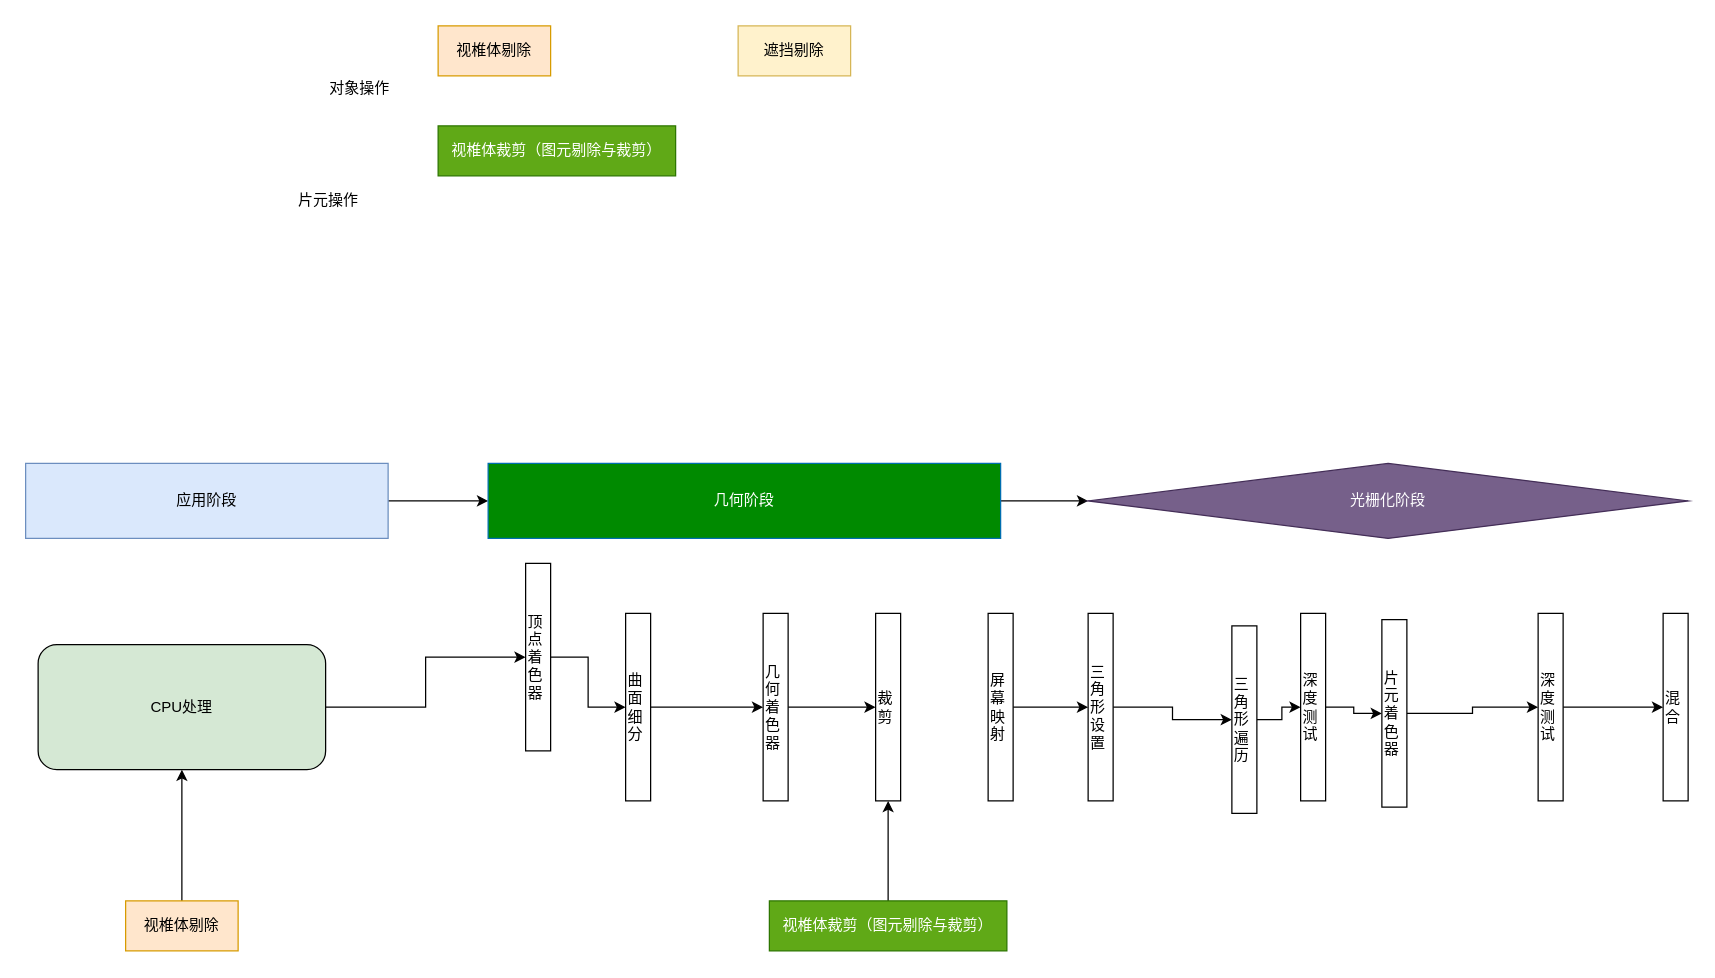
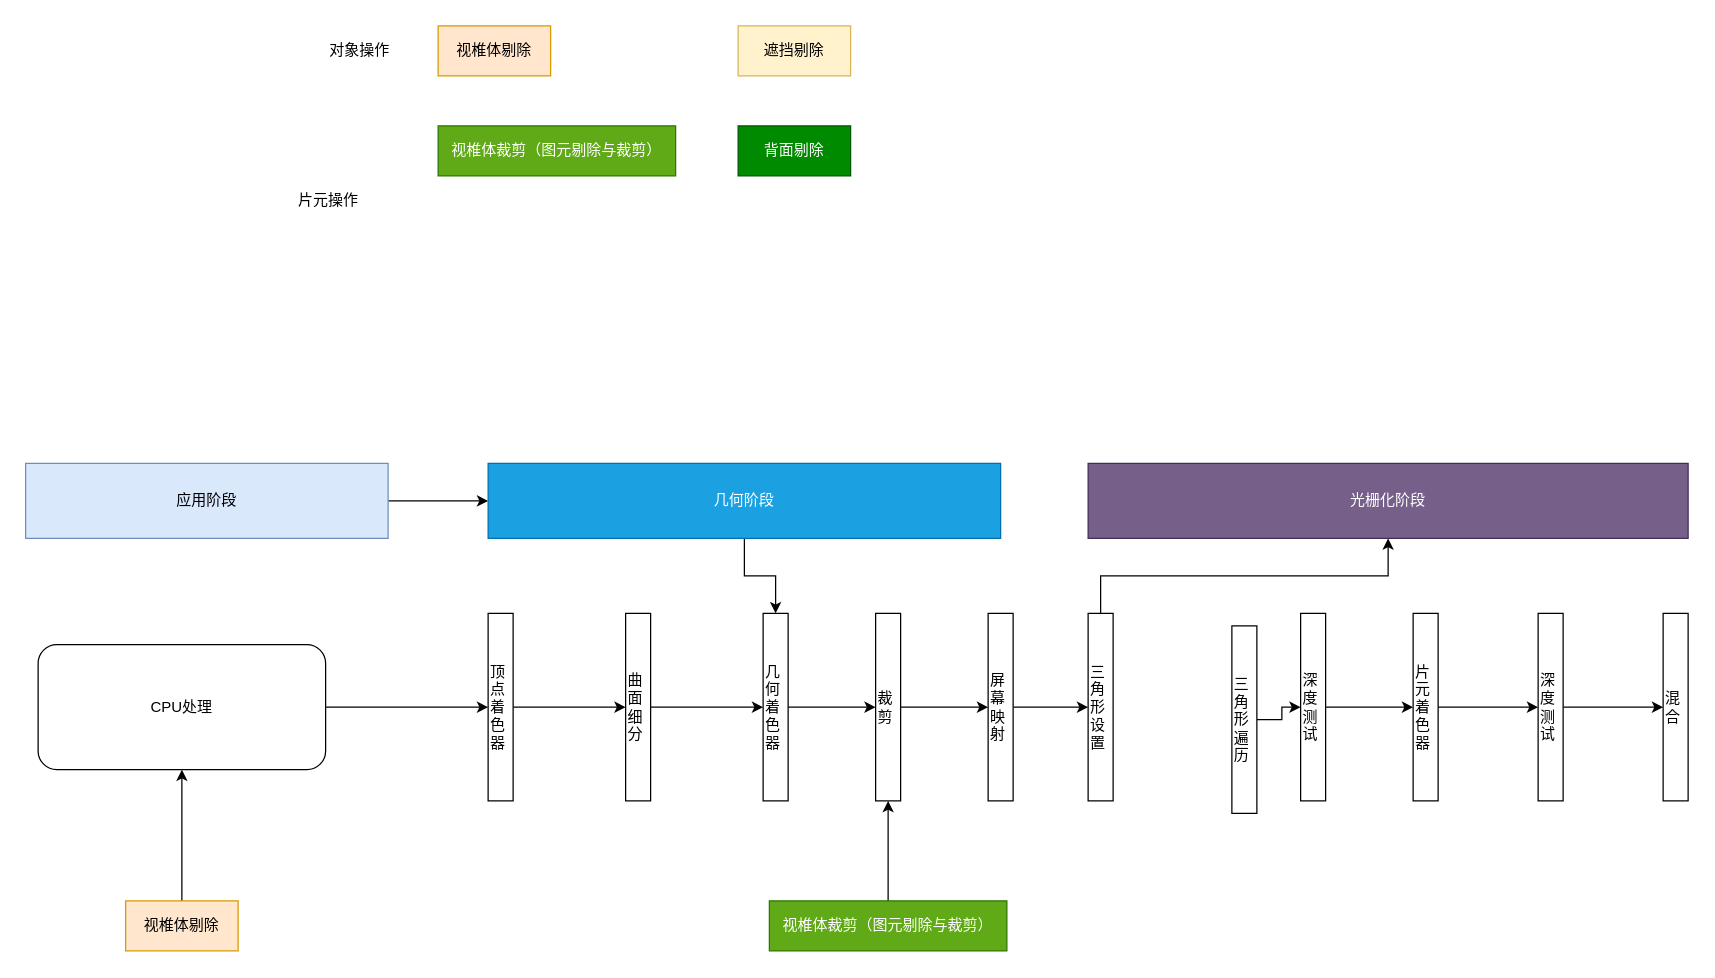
(360, 88) -> (360, 51)
none -> (794, 151)
(744, 501) -> (744, 501)
(1040, 501) -> (755, 576)
(1388, 501) -> (1388, 501)
(538, 657) -> (501, 707)
(182, 707) -> (182, 707)
none -> (940, 707)
(1173, 709) -> (1240, 576)
(1394, 713) -> (1426, 707)
